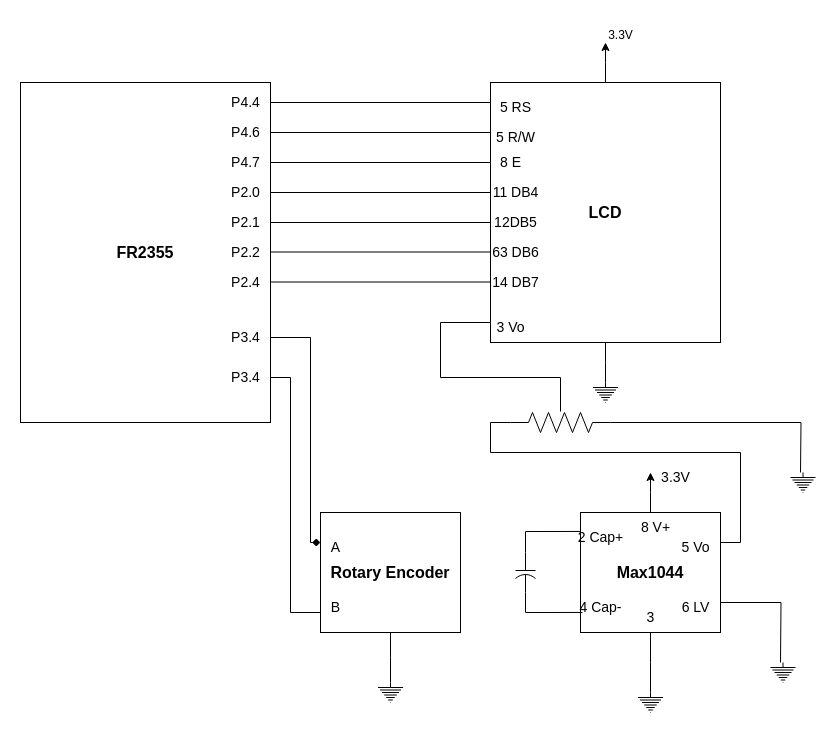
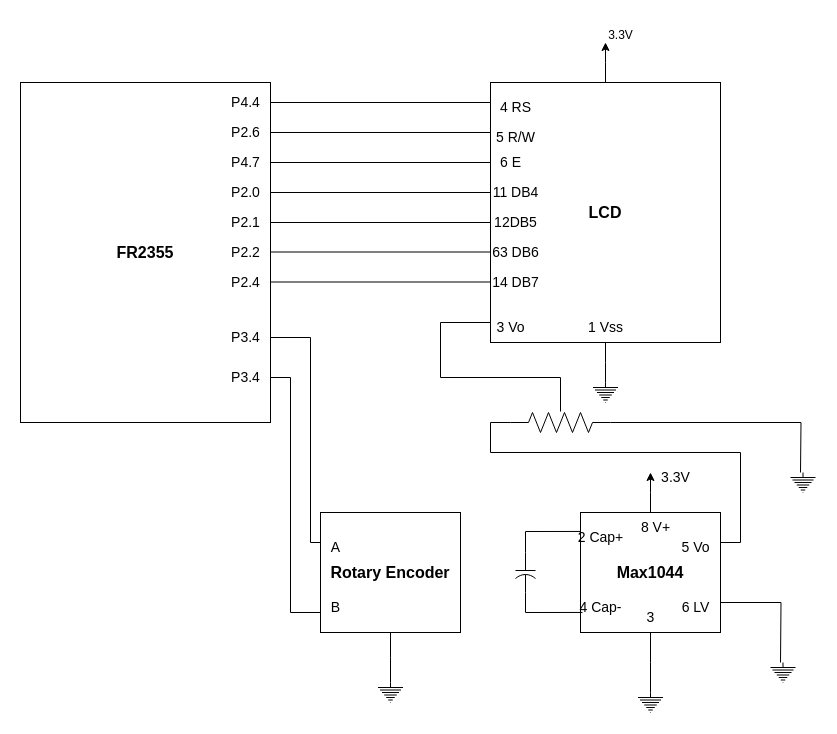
(516, 108) -> (516, 108)
(246, 133) -> (246, 133)
(511, 163) -> (511, 163)
none -> (606, 328)
(312, 543) -> (316, 543)
